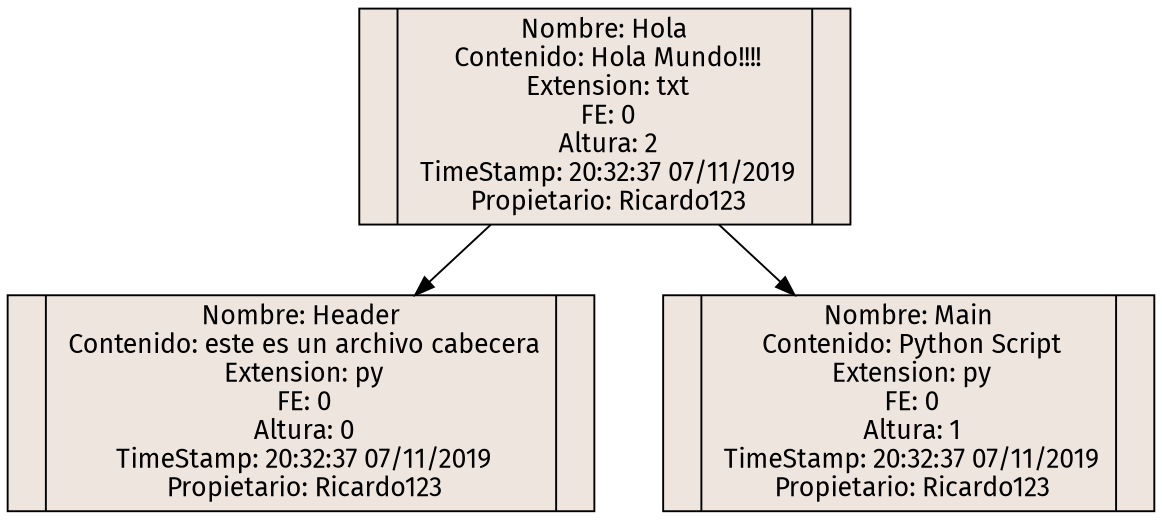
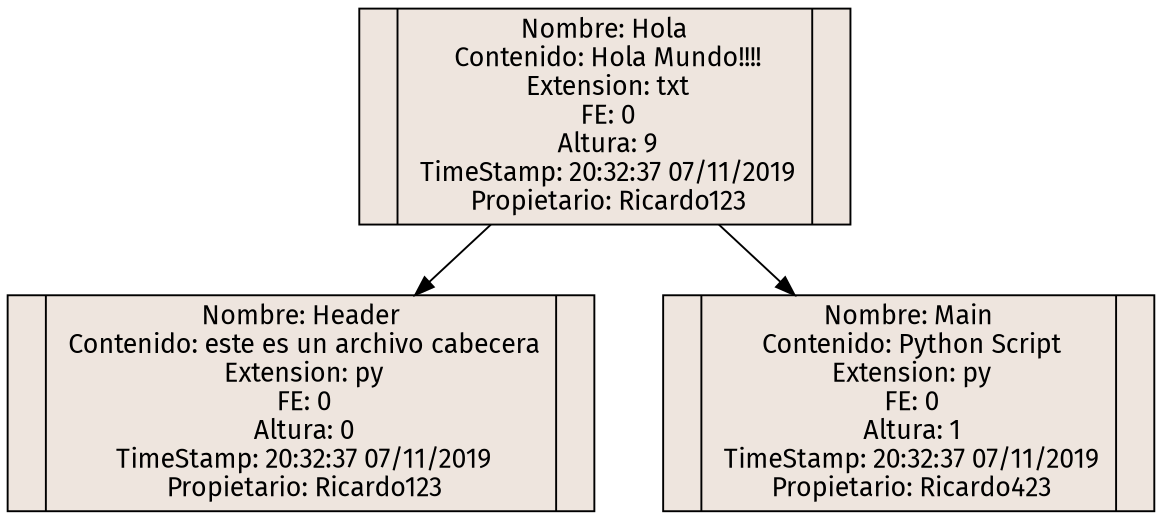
(605, 144) -> (605, 144)
(909, 488) -> (909, 488)
